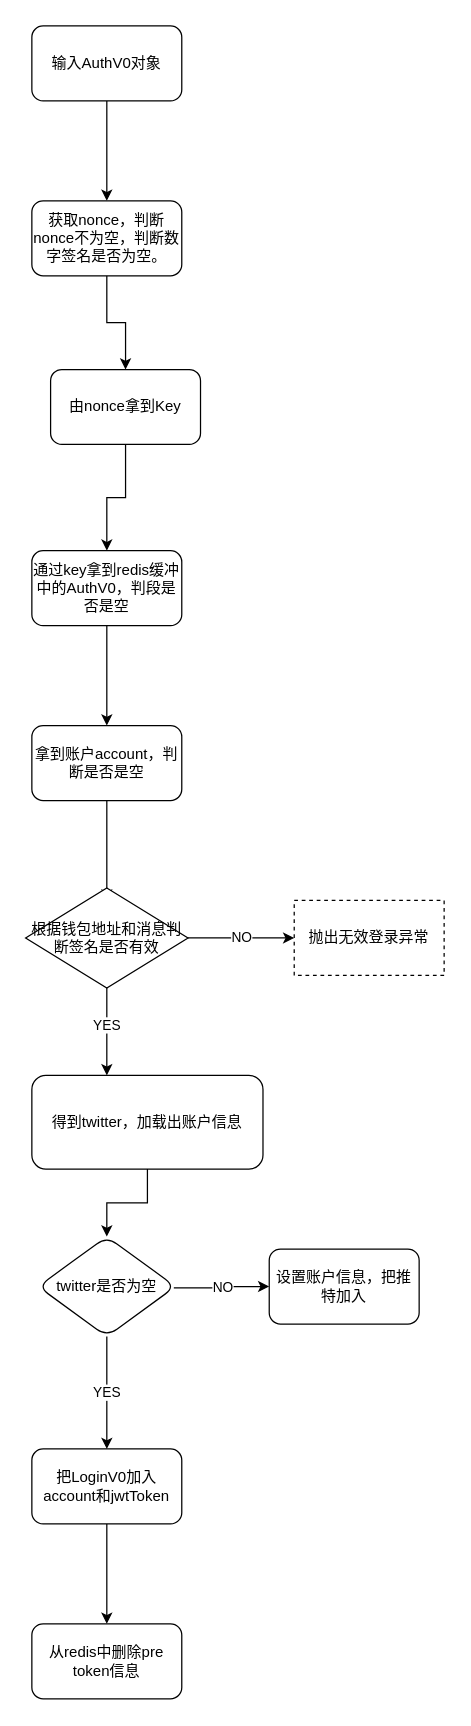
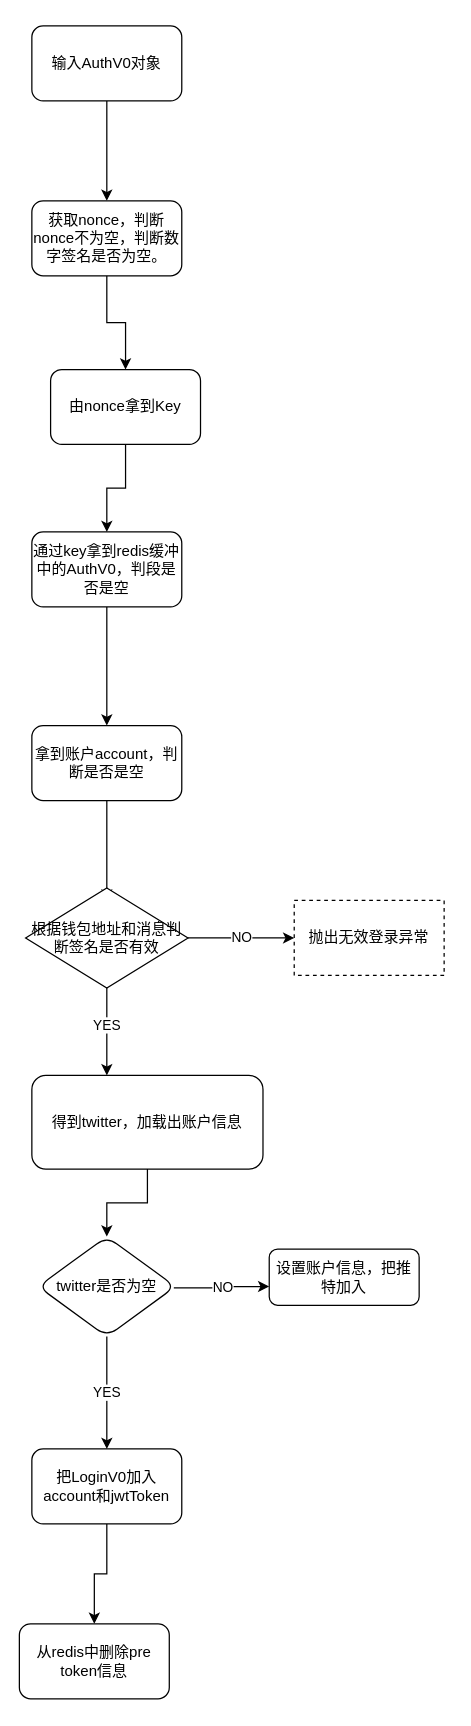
(107, 588) -> (107, 569)
(344, 1287) -> (344, 1278)
(107, 1662) -> (94, 1662)
